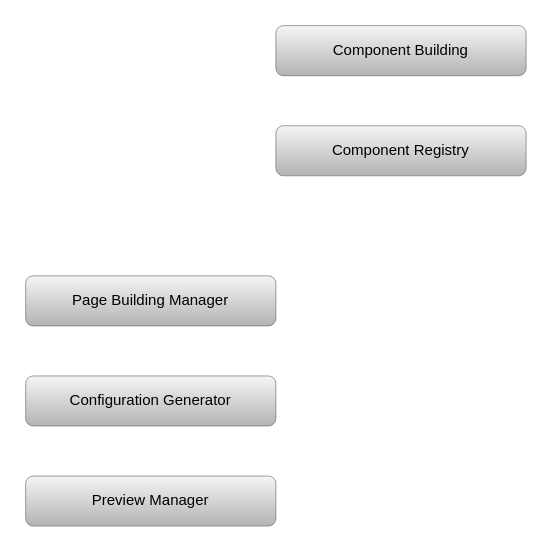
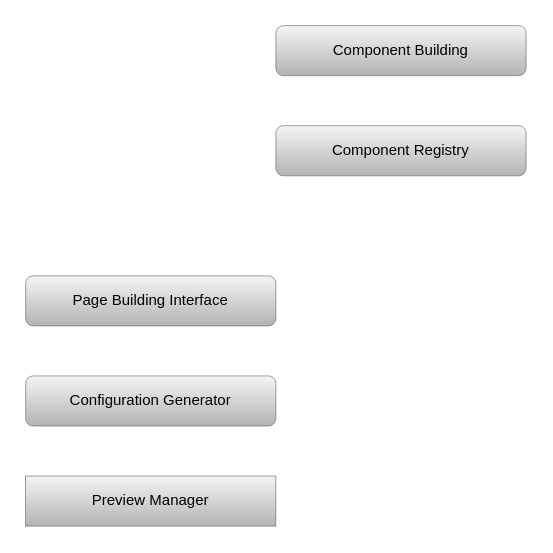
(151, 301) -> (151, 301)
(151, 501) -> (151, 501)
